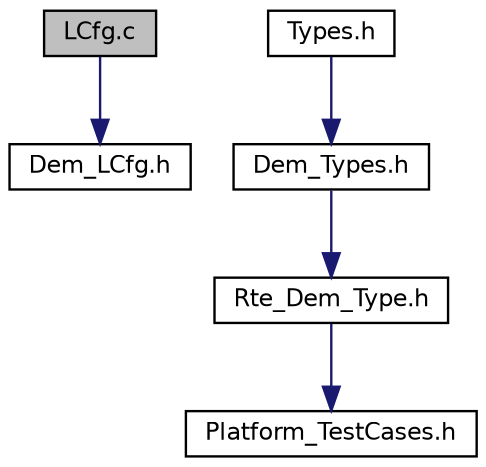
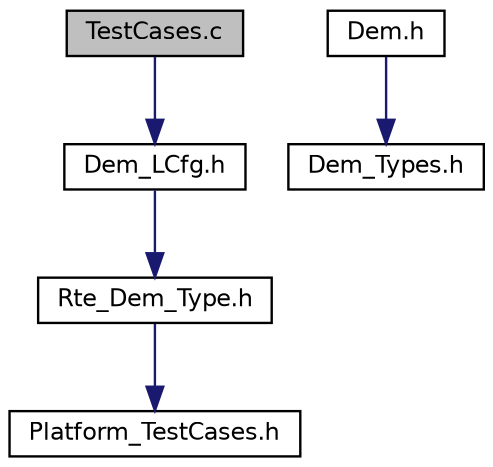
(100, 33) -> (155, 33)
(331, 33) -> (386, 33)
(331, 222) -> (155, 222)
